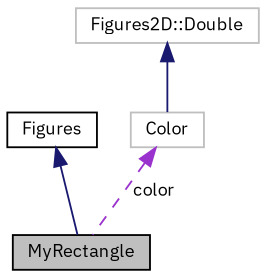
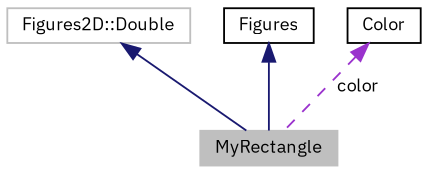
(167, 87) -> (192, 92)
(167, 130) -> (384, 26)
(81, 252) -> (269, 148)
